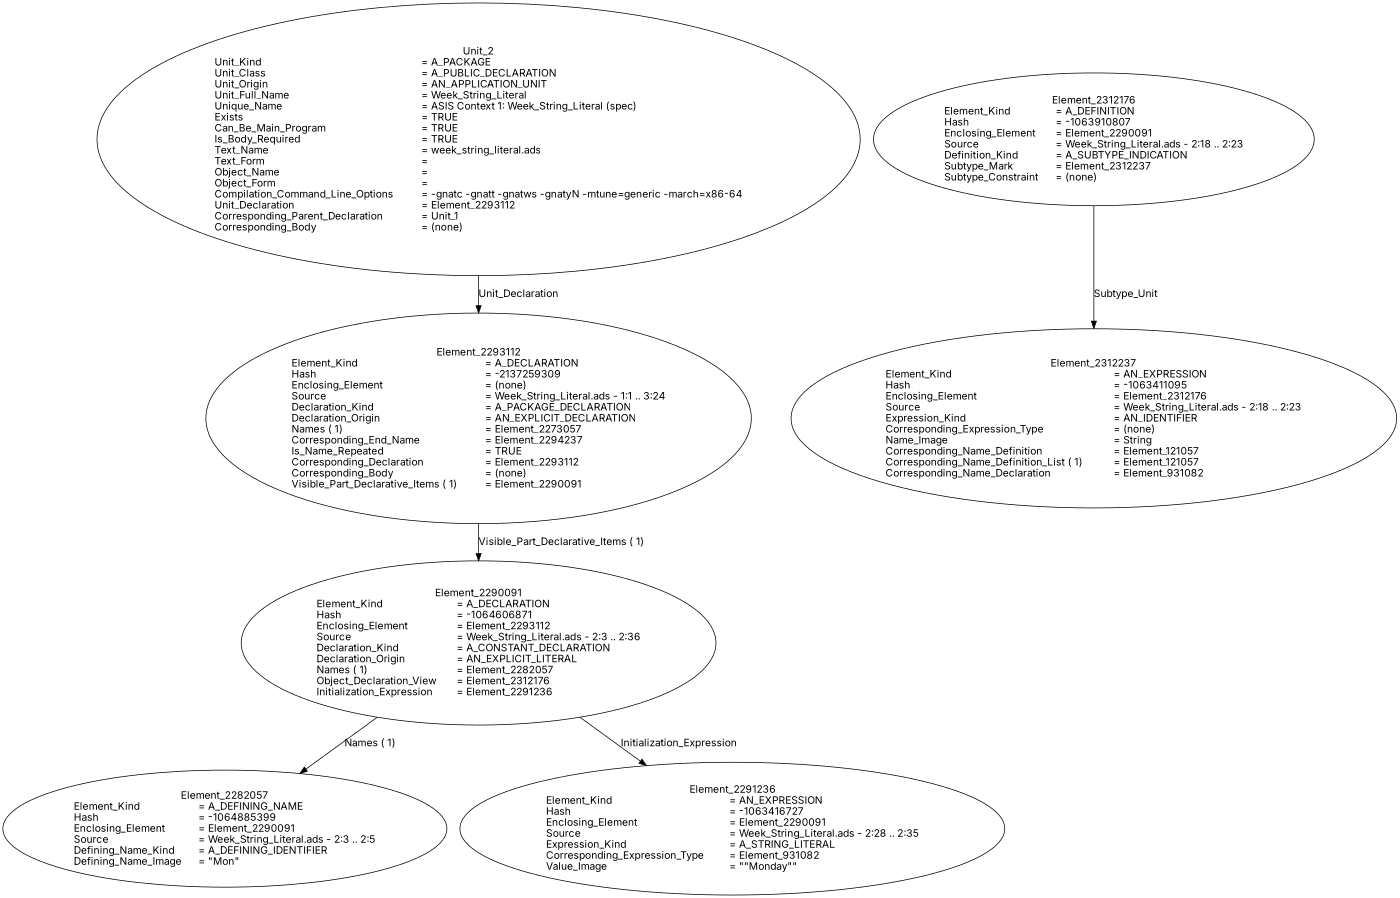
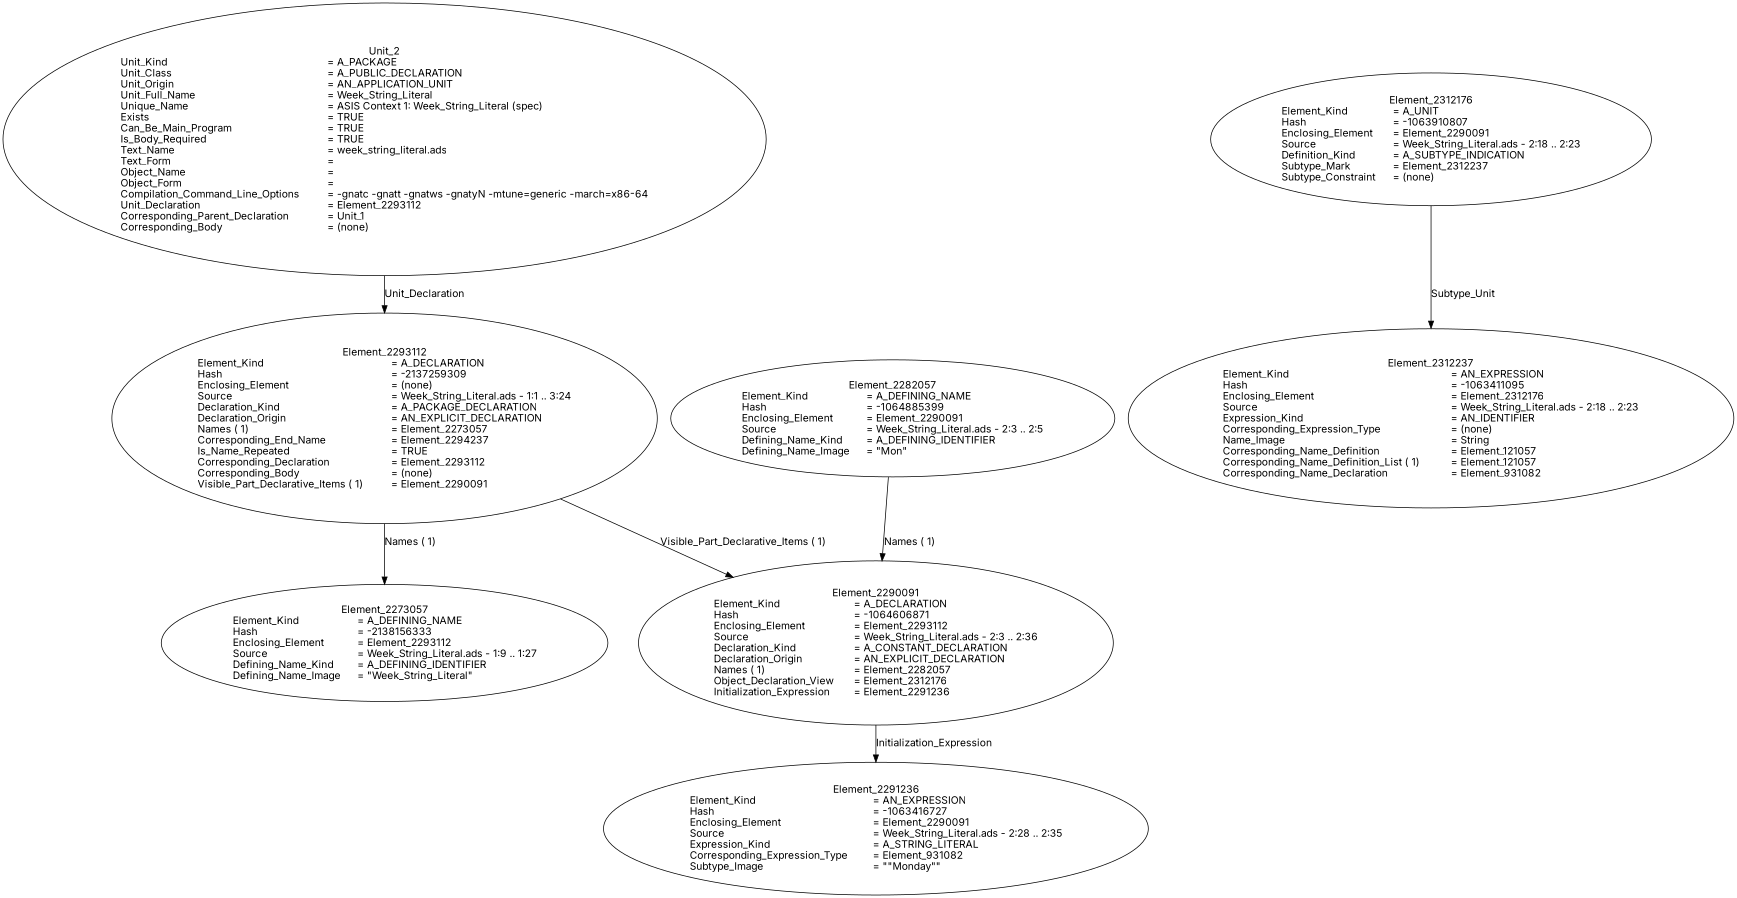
(1100, 111) -> (1421, 111)
none -> (385, 643)
(522, 659) -> (934, 659)
(342, 743) -> (885, 515)
(581, 867) -> (731, 867)
